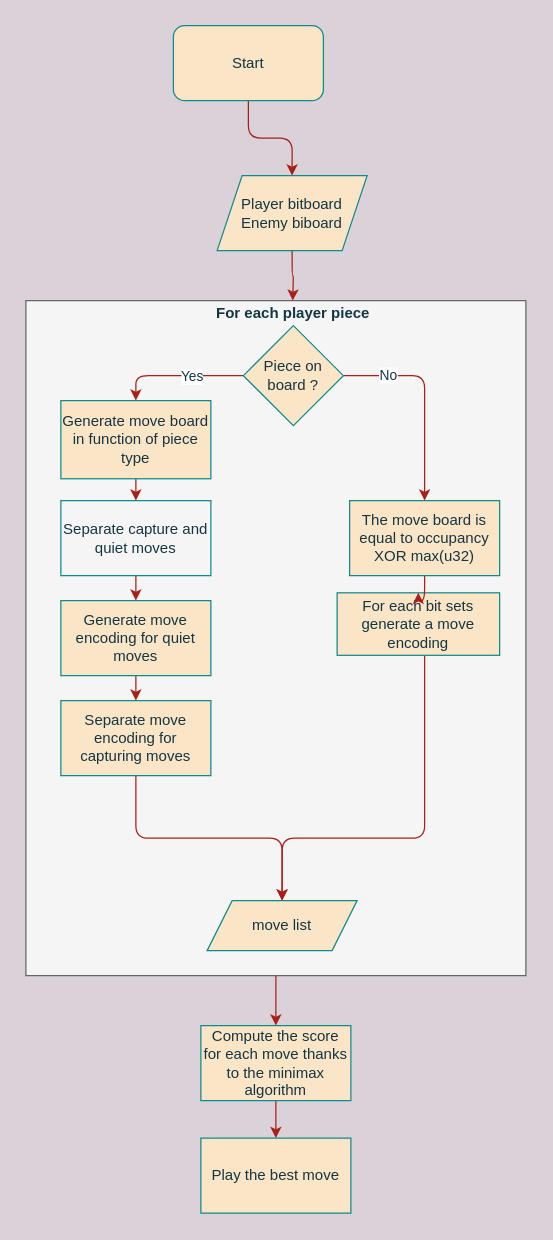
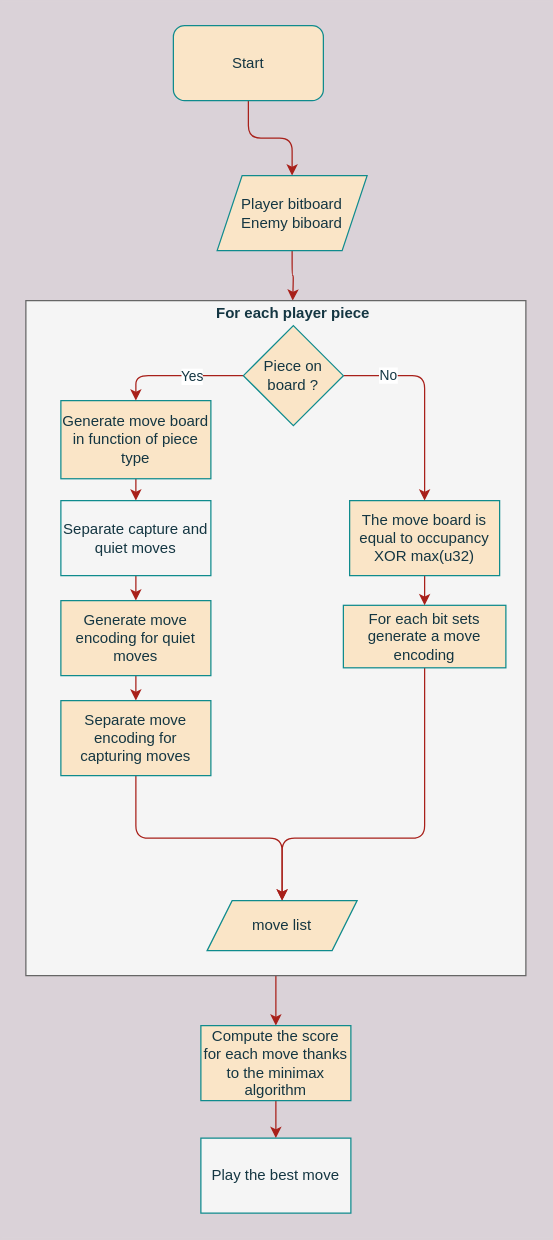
(418, 624) -> (424, 637)
(276, 1176) -> (276, 1176)
